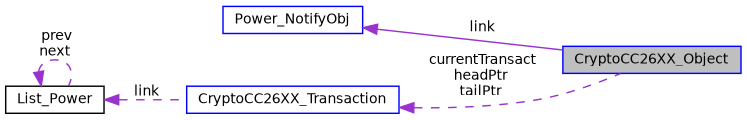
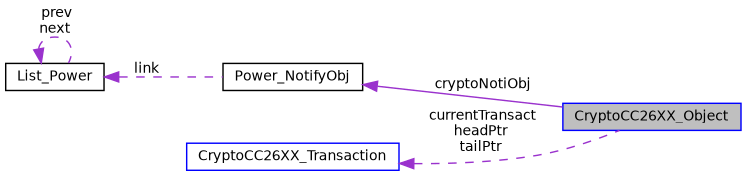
(293, 20) -> (293, 77)
(481, 28) -> (481, 85)
(153, 100) -> (171, 77)
